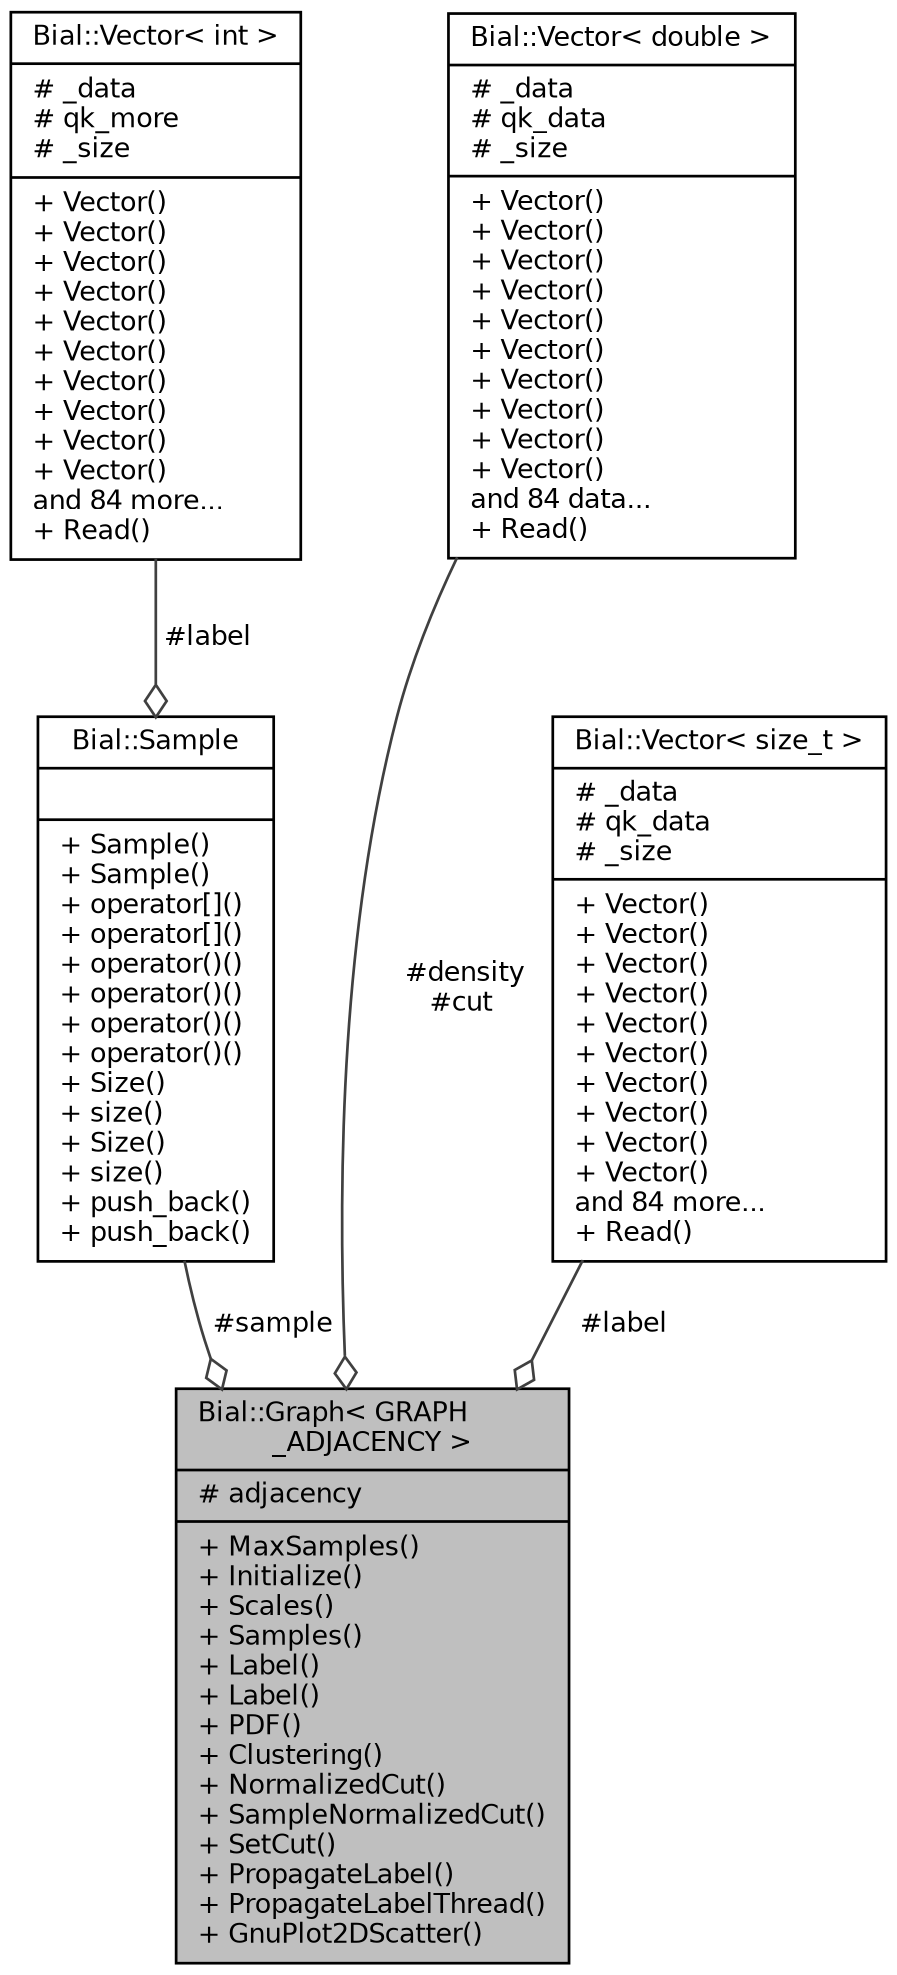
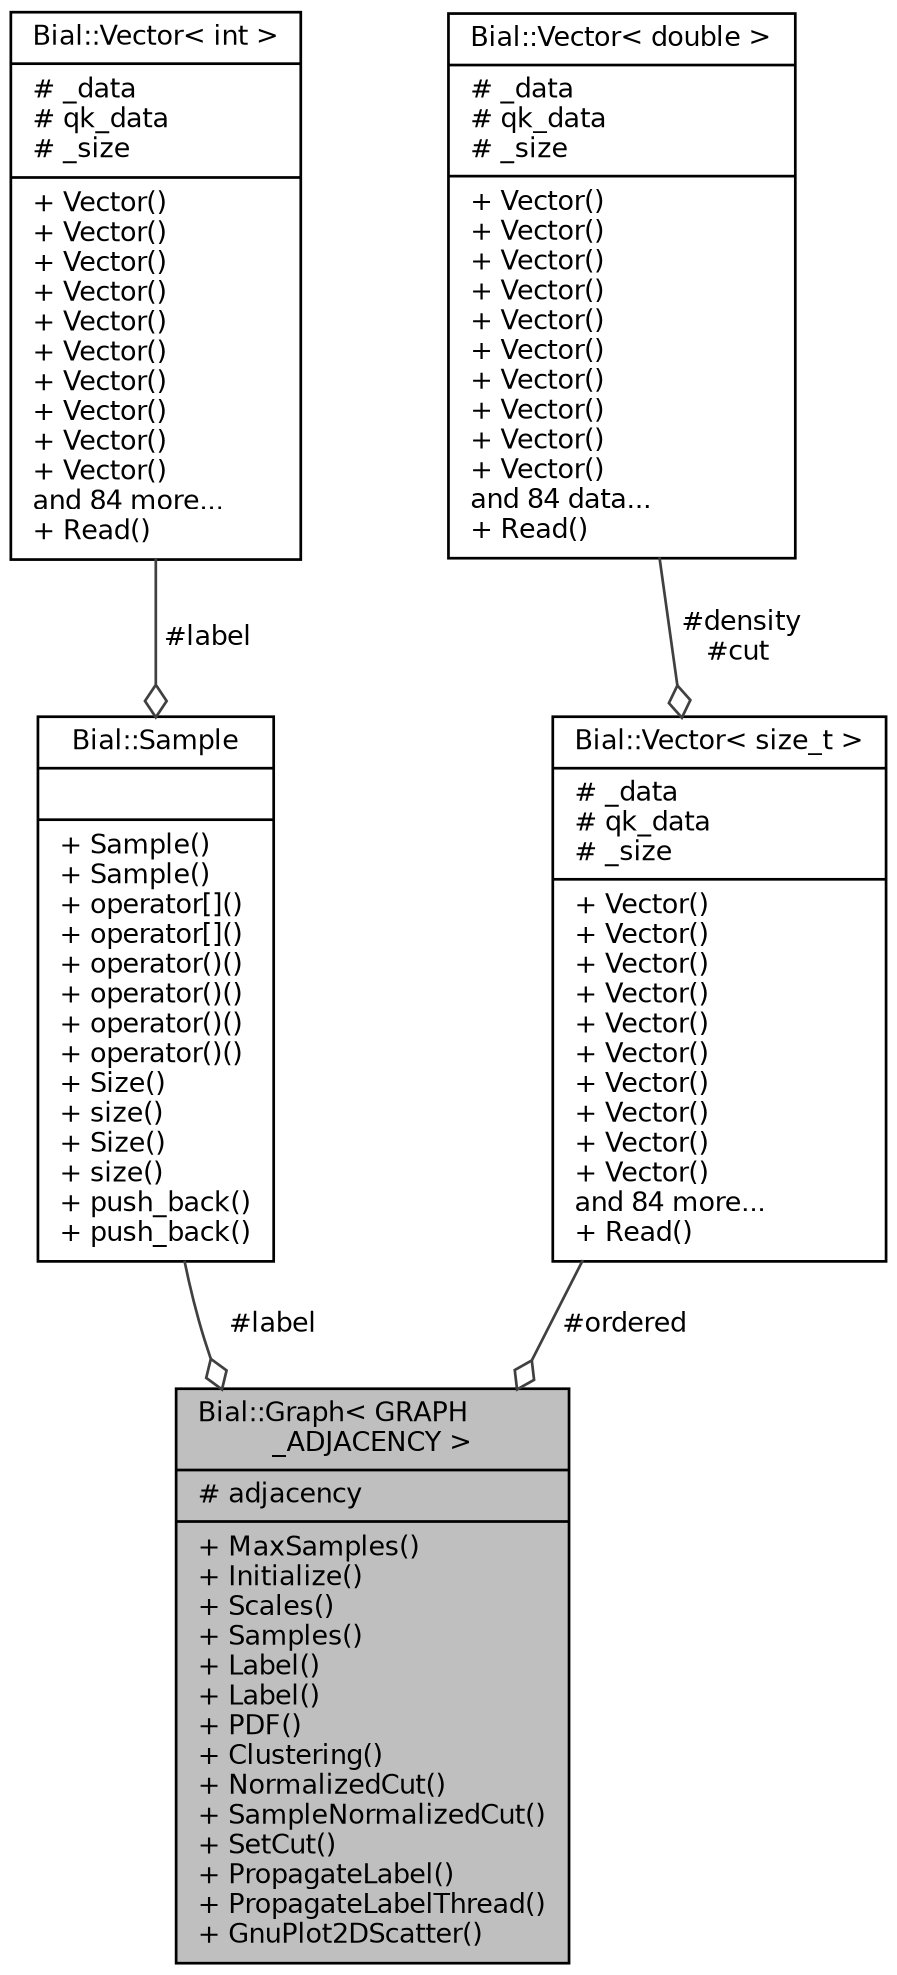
(107, 119) -> (102, 119)
(356, 949) -> (668, 621)
(270, 1325) -> (270, 1325)
(621, 1325) -> (621, 1325)
